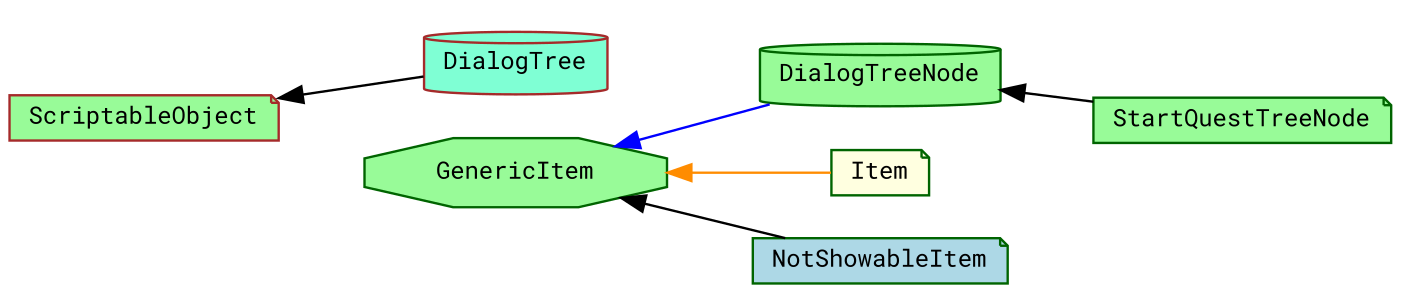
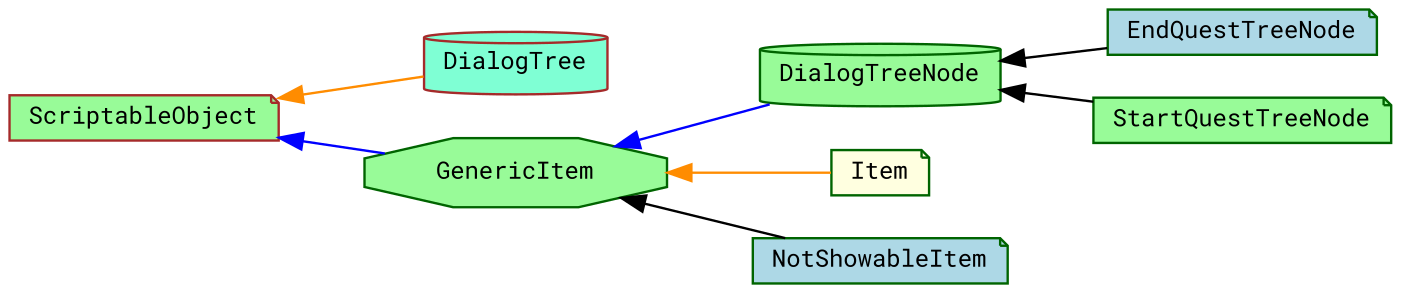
none -> (1242, 32)
(363, 86) -> (363, 86)
none -> (344, 147)
